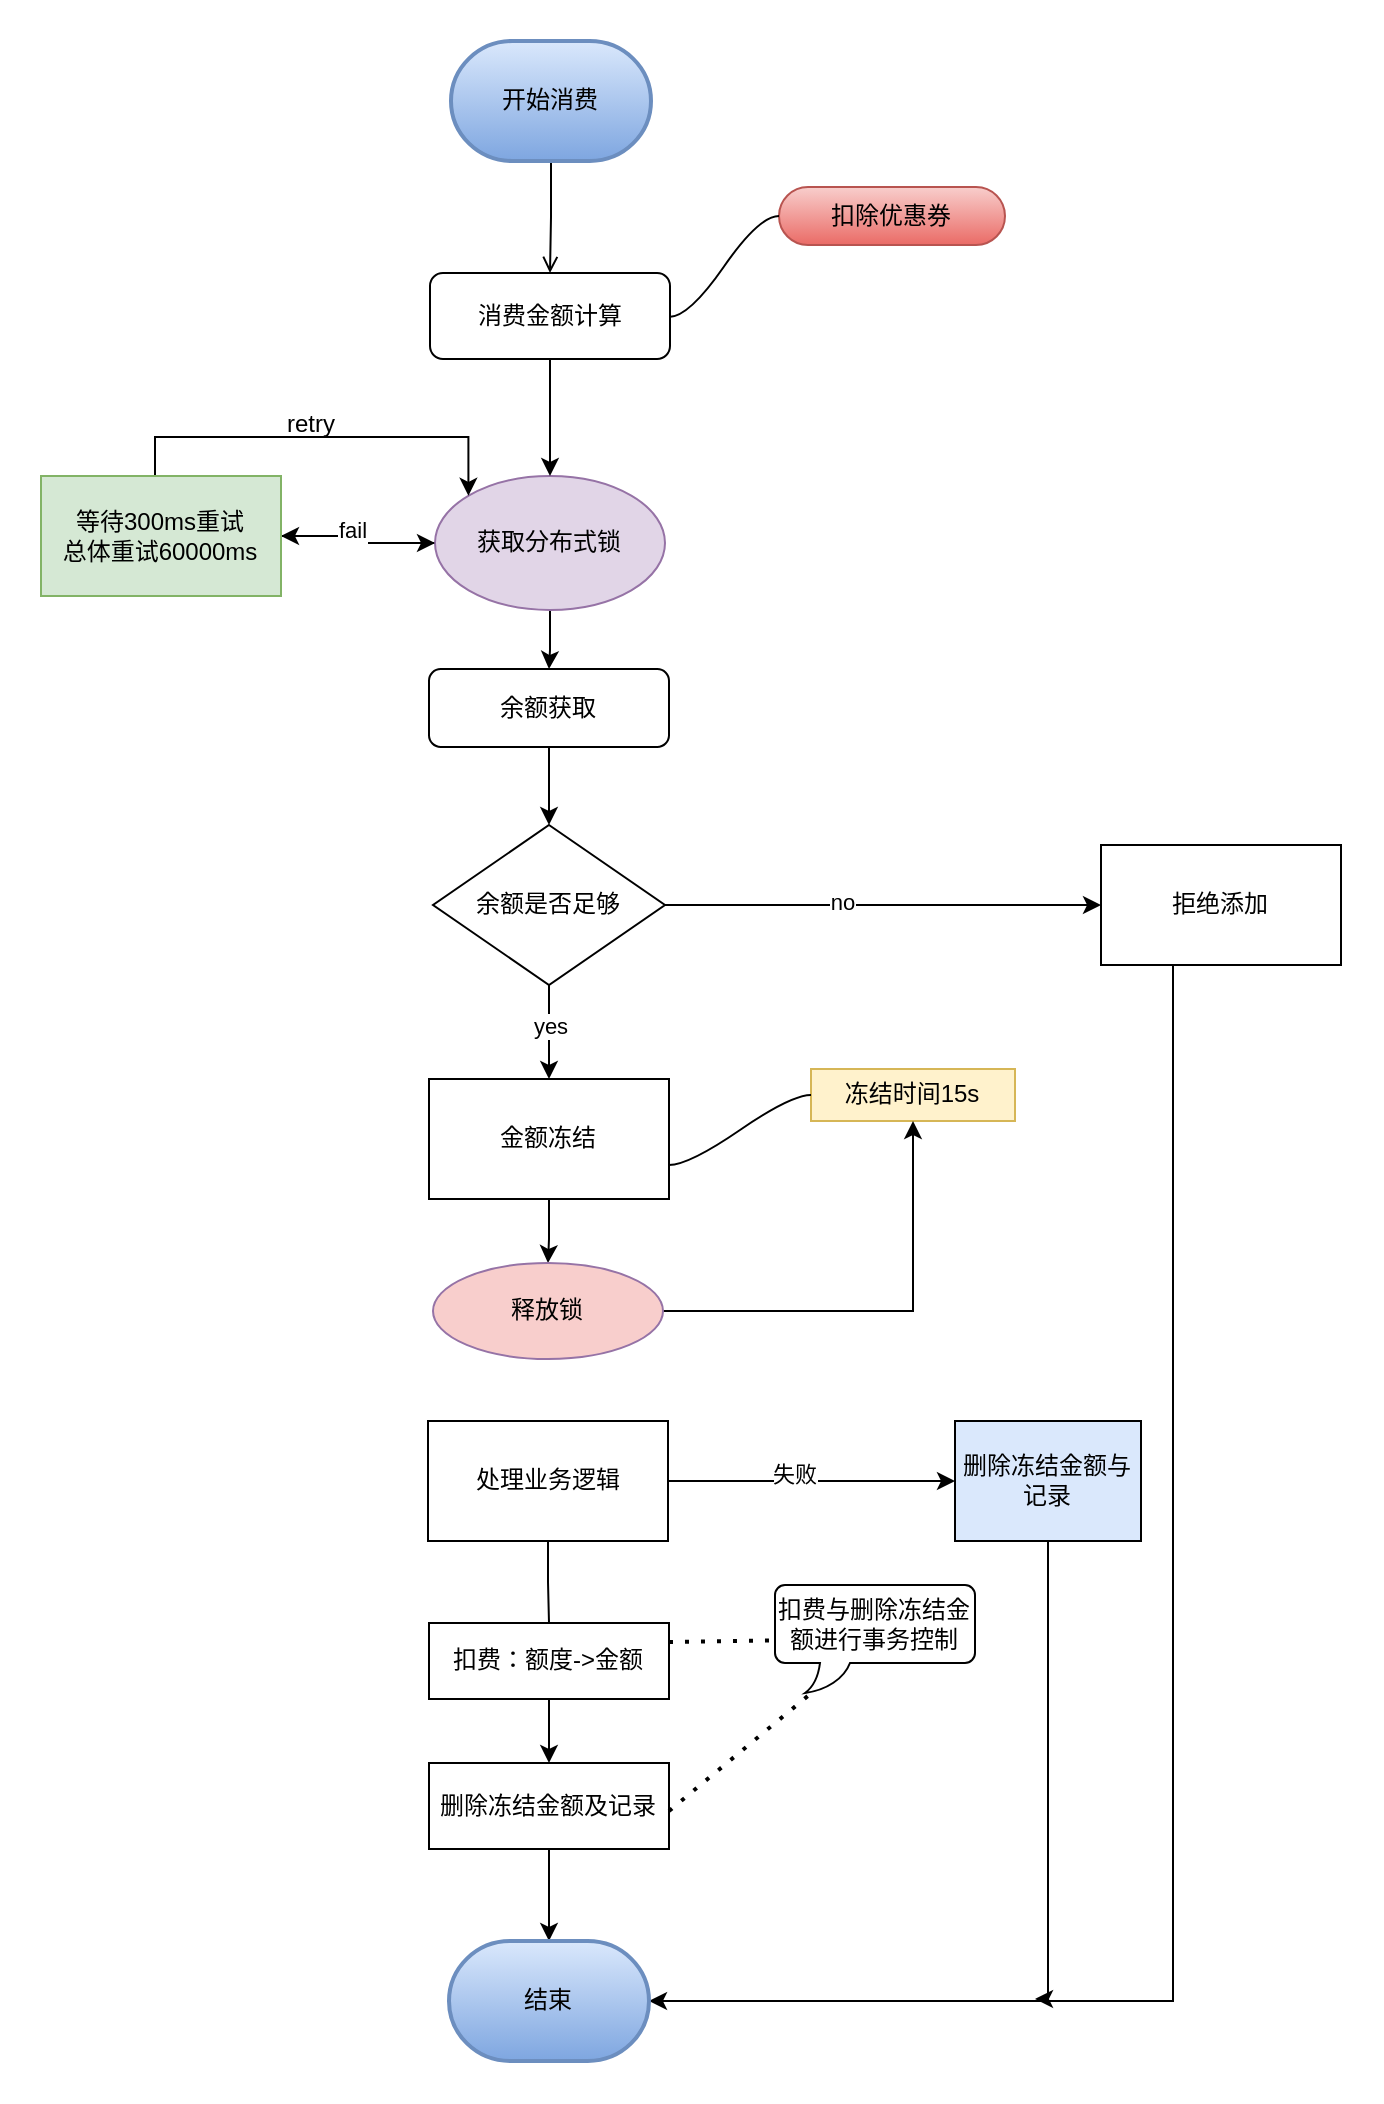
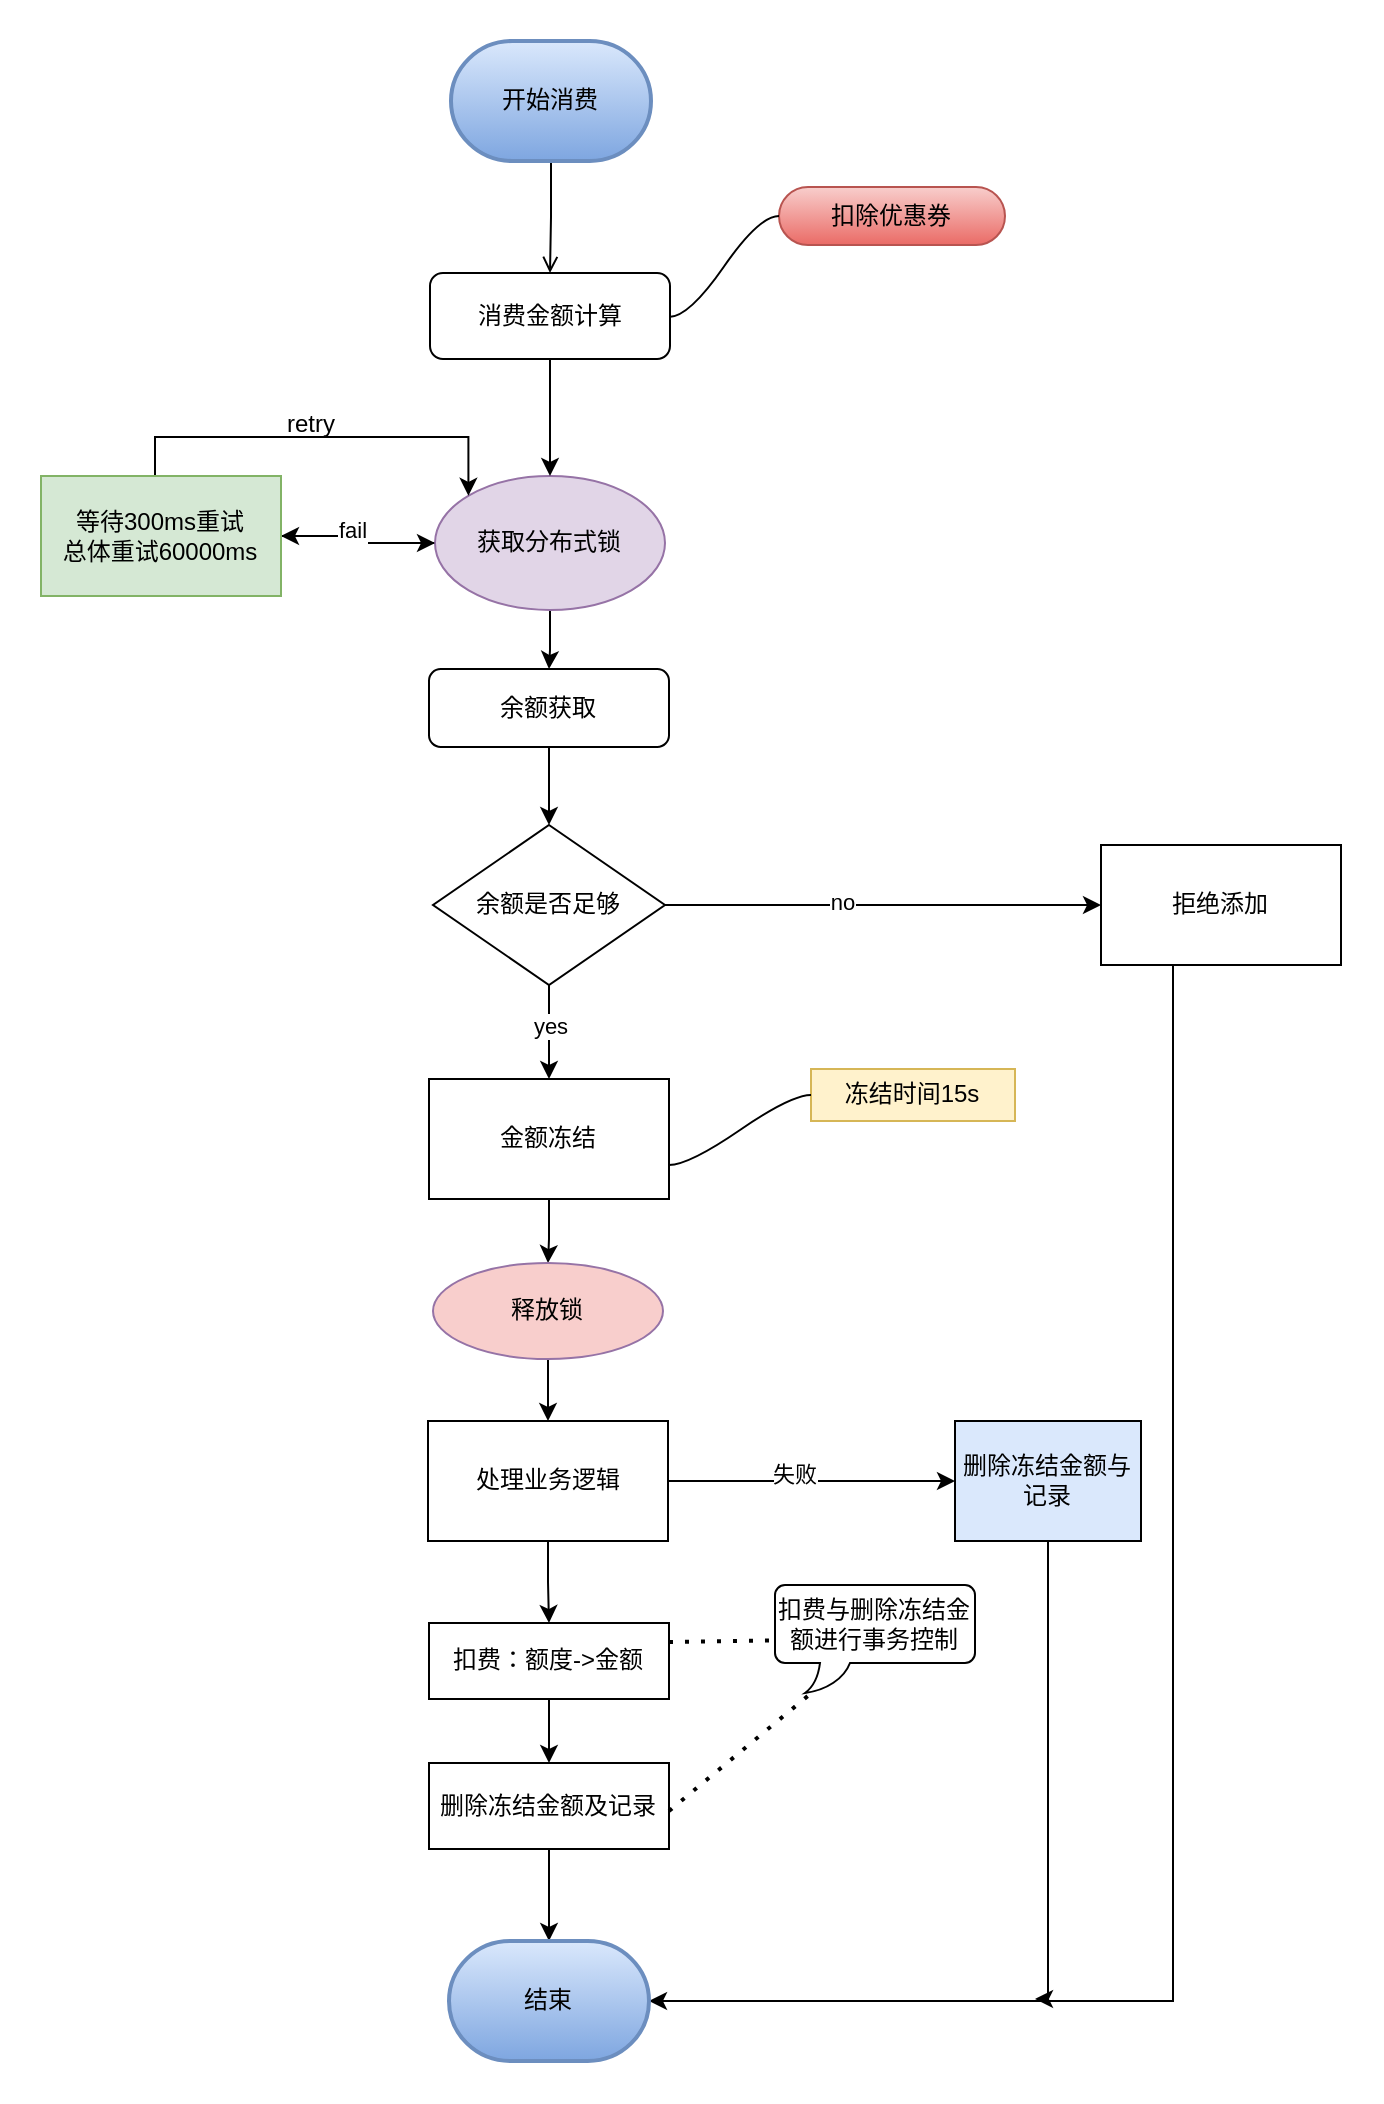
(876, 1311) -> (548, 1397)
(549, 1613) -> (549, 1608)
